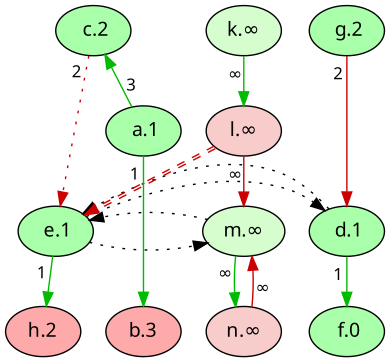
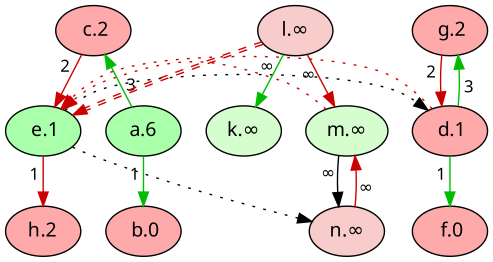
(93, 31) -> (93, 31)
(347, 31) -> (450, 31)
(244, 74) -> (277, 67)
none -> (459, 88)
(76, 124) -> (71, 75)
(143, 131) -> (143, 131)
(215, 166) -> (254, 57)
(156, 213) -> (228, 66)
(347, 231) -> (450, 131)
(134, 249) -> (184, 187)
(50, 274) -> (43, 174)
(234, 274) -> (338, 174)
(143, 332) -> (143, 231)
(347, 332) -> (450, 231)
